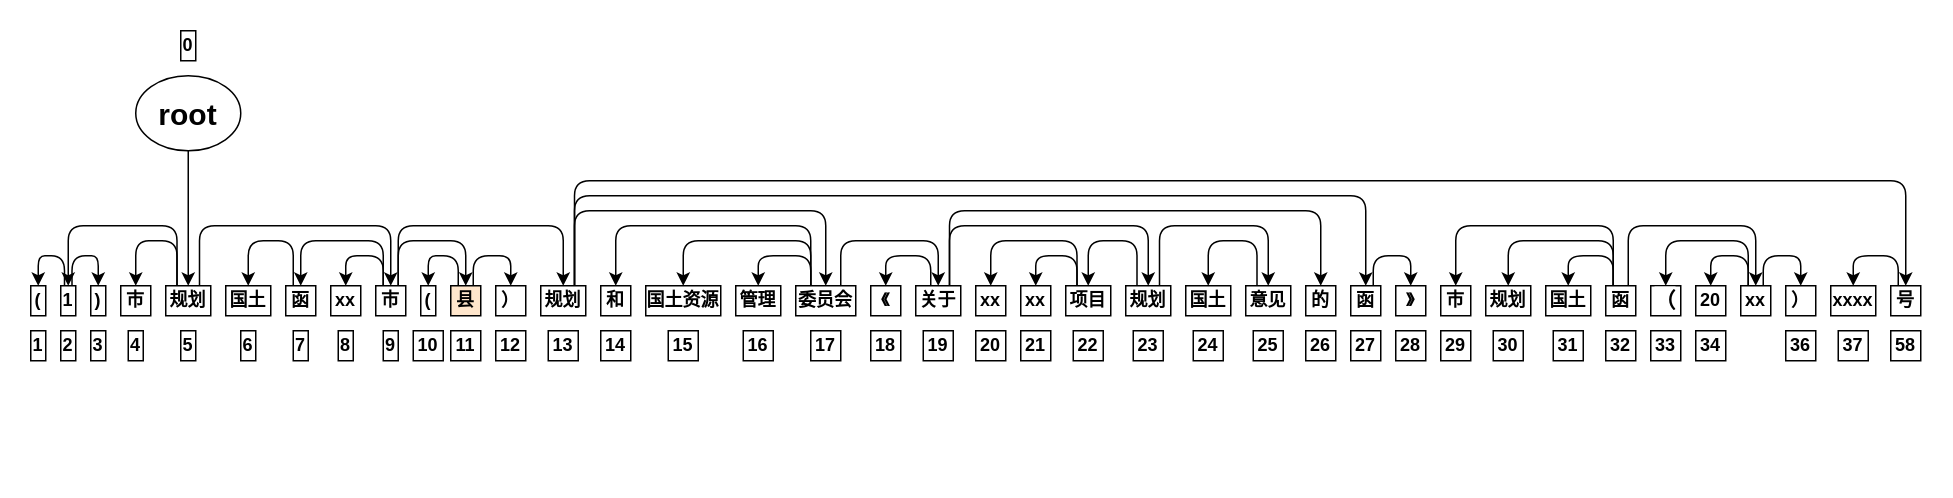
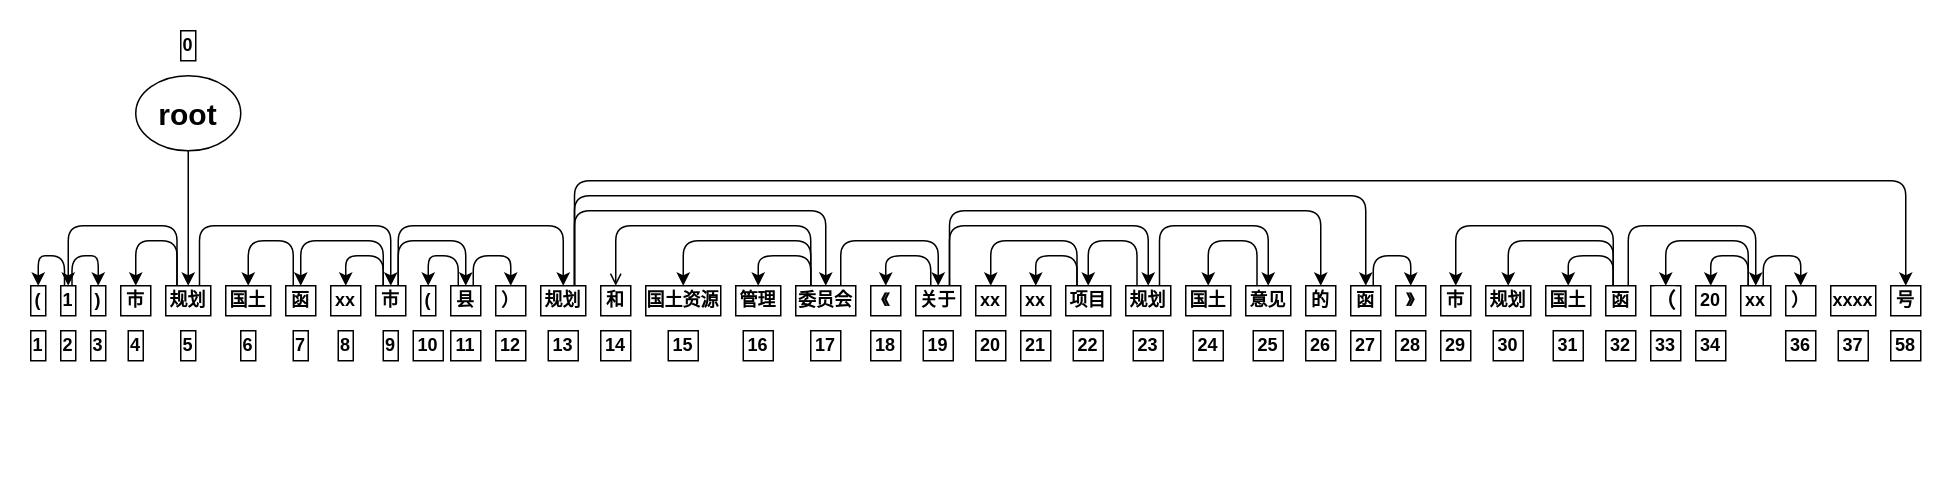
(1881, 256) -> none
(616, 274) -> (616, 276)
(466, 301) -> (466, 301)
